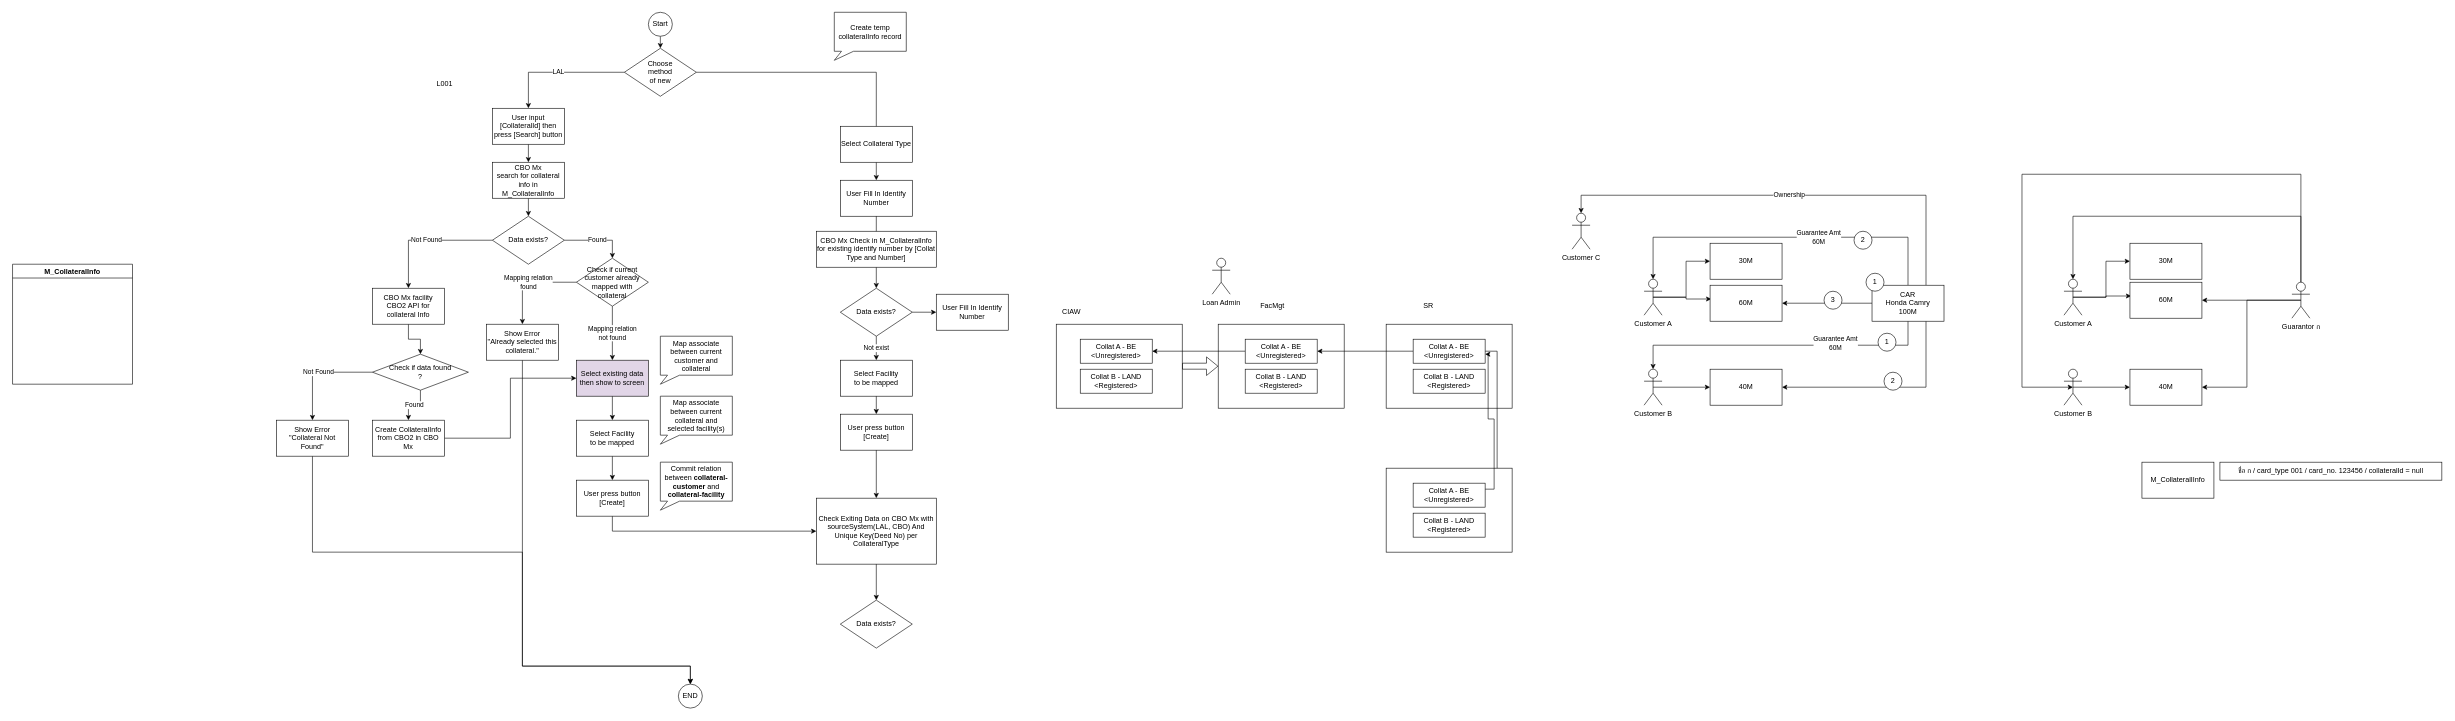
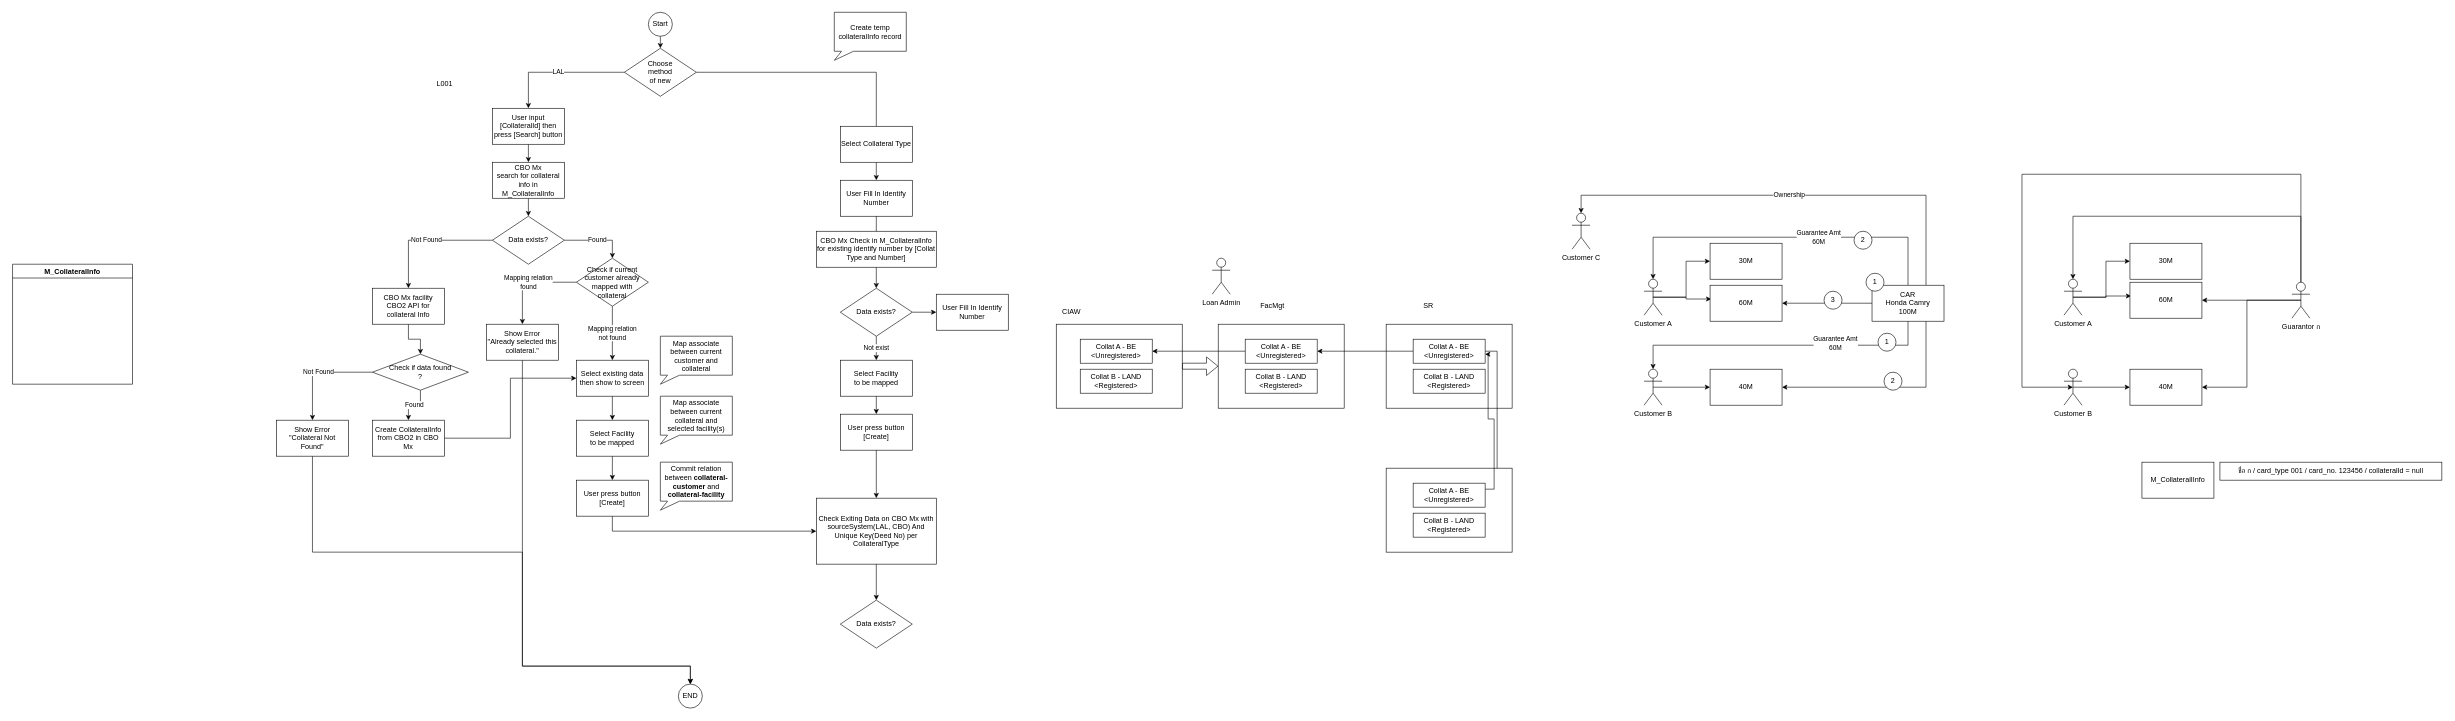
(612, 378) -> (612, 378)
